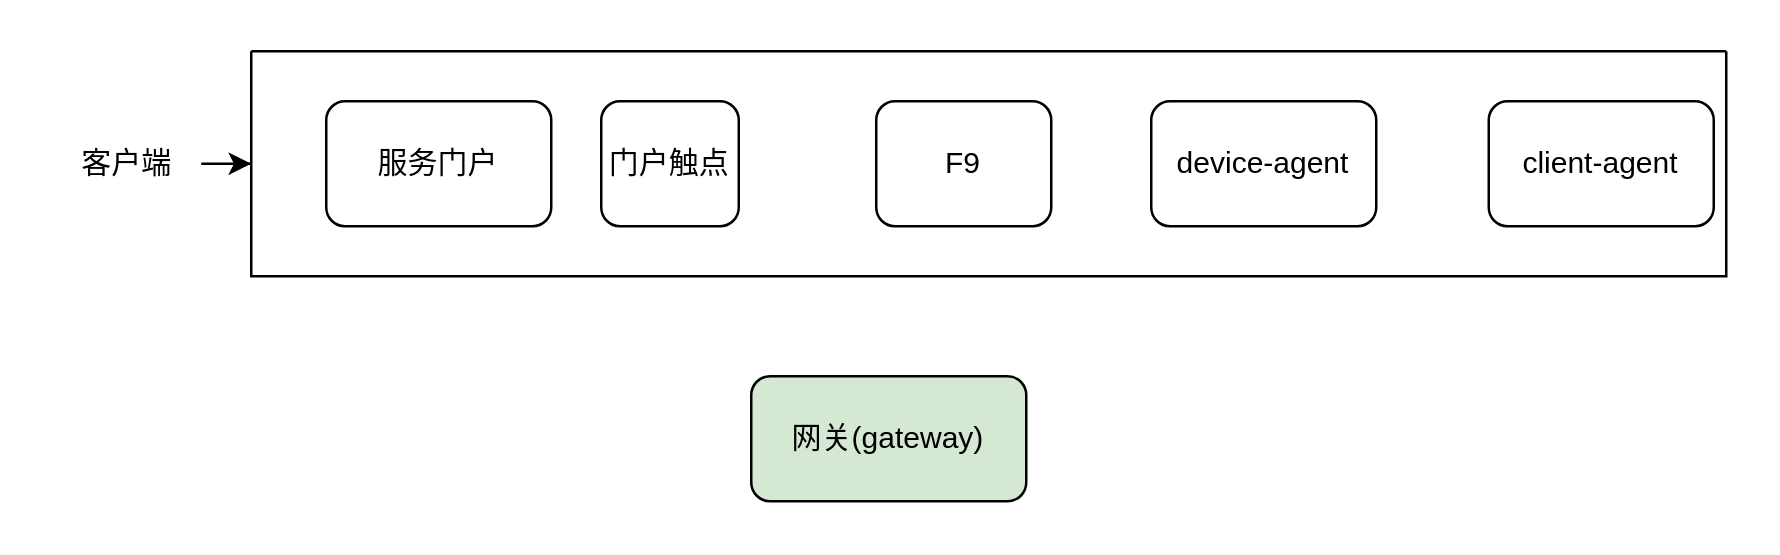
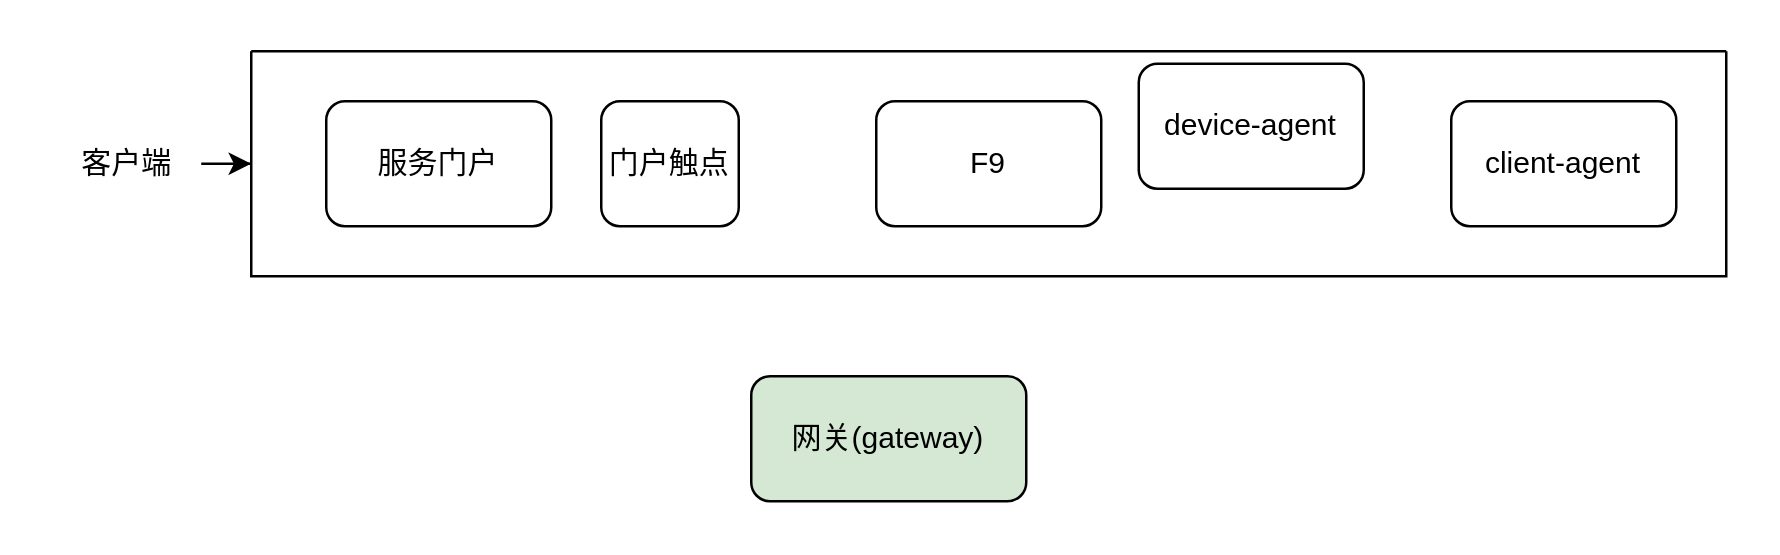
(964, 164) -> (989, 164)
(1264, 164) -> (1251, 126)
(1601, 164) -> (1564, 164)
